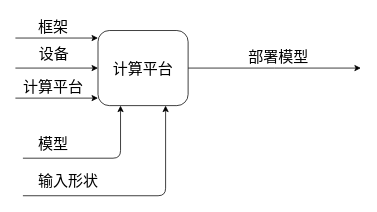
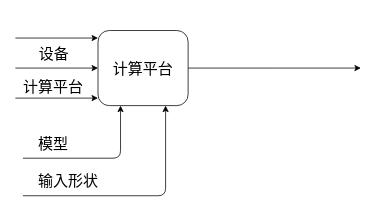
(53, 27) -> none
(278, 57) -> none
